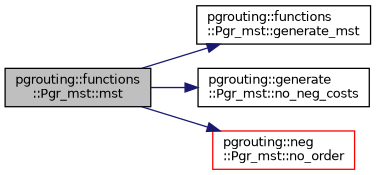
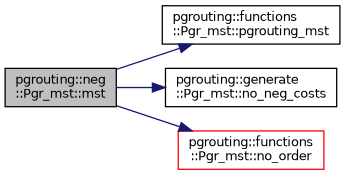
(284, 25) -> (251, 25)
(78, 88) -> (61, 88)
(284, 150) -> (251, 150)
